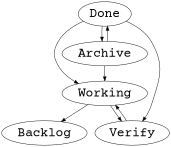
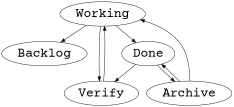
(55, 49) -> (124, 33)
